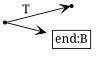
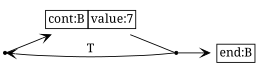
none -> (91, 19)
